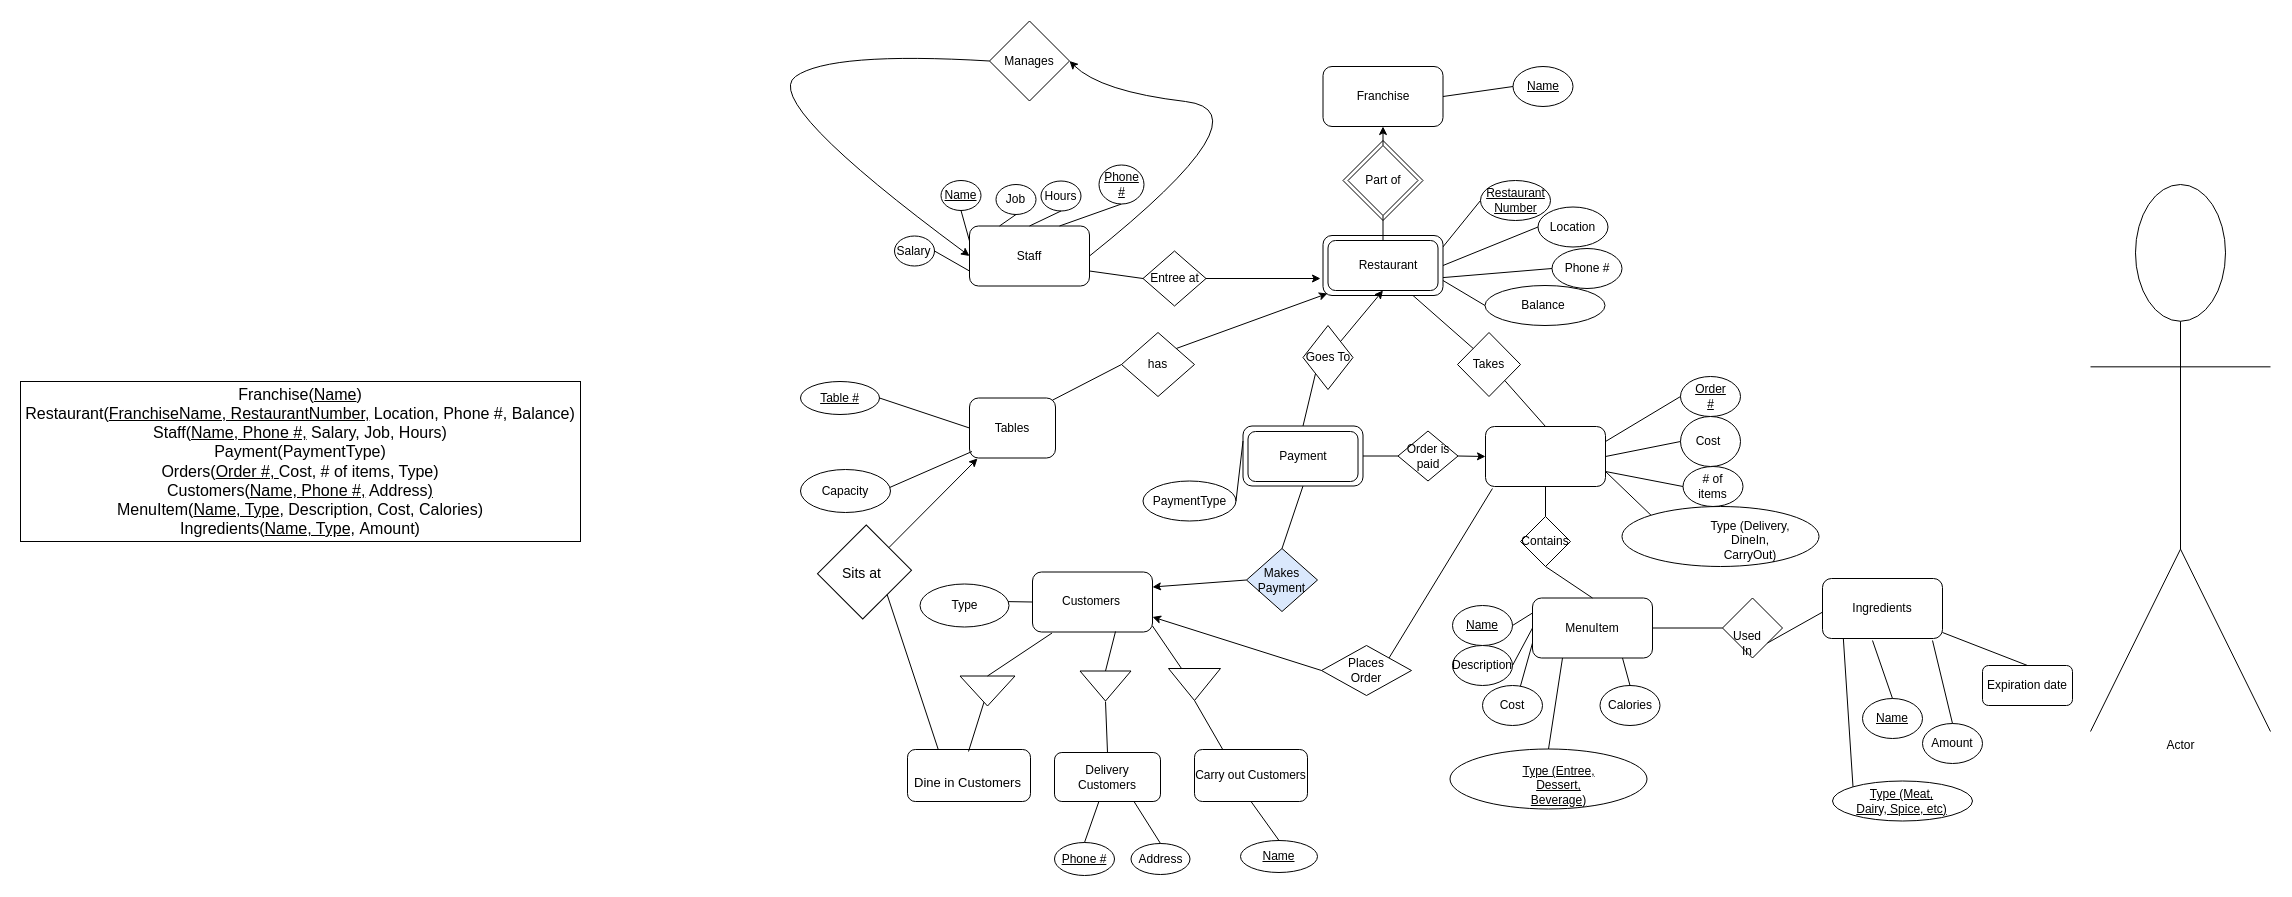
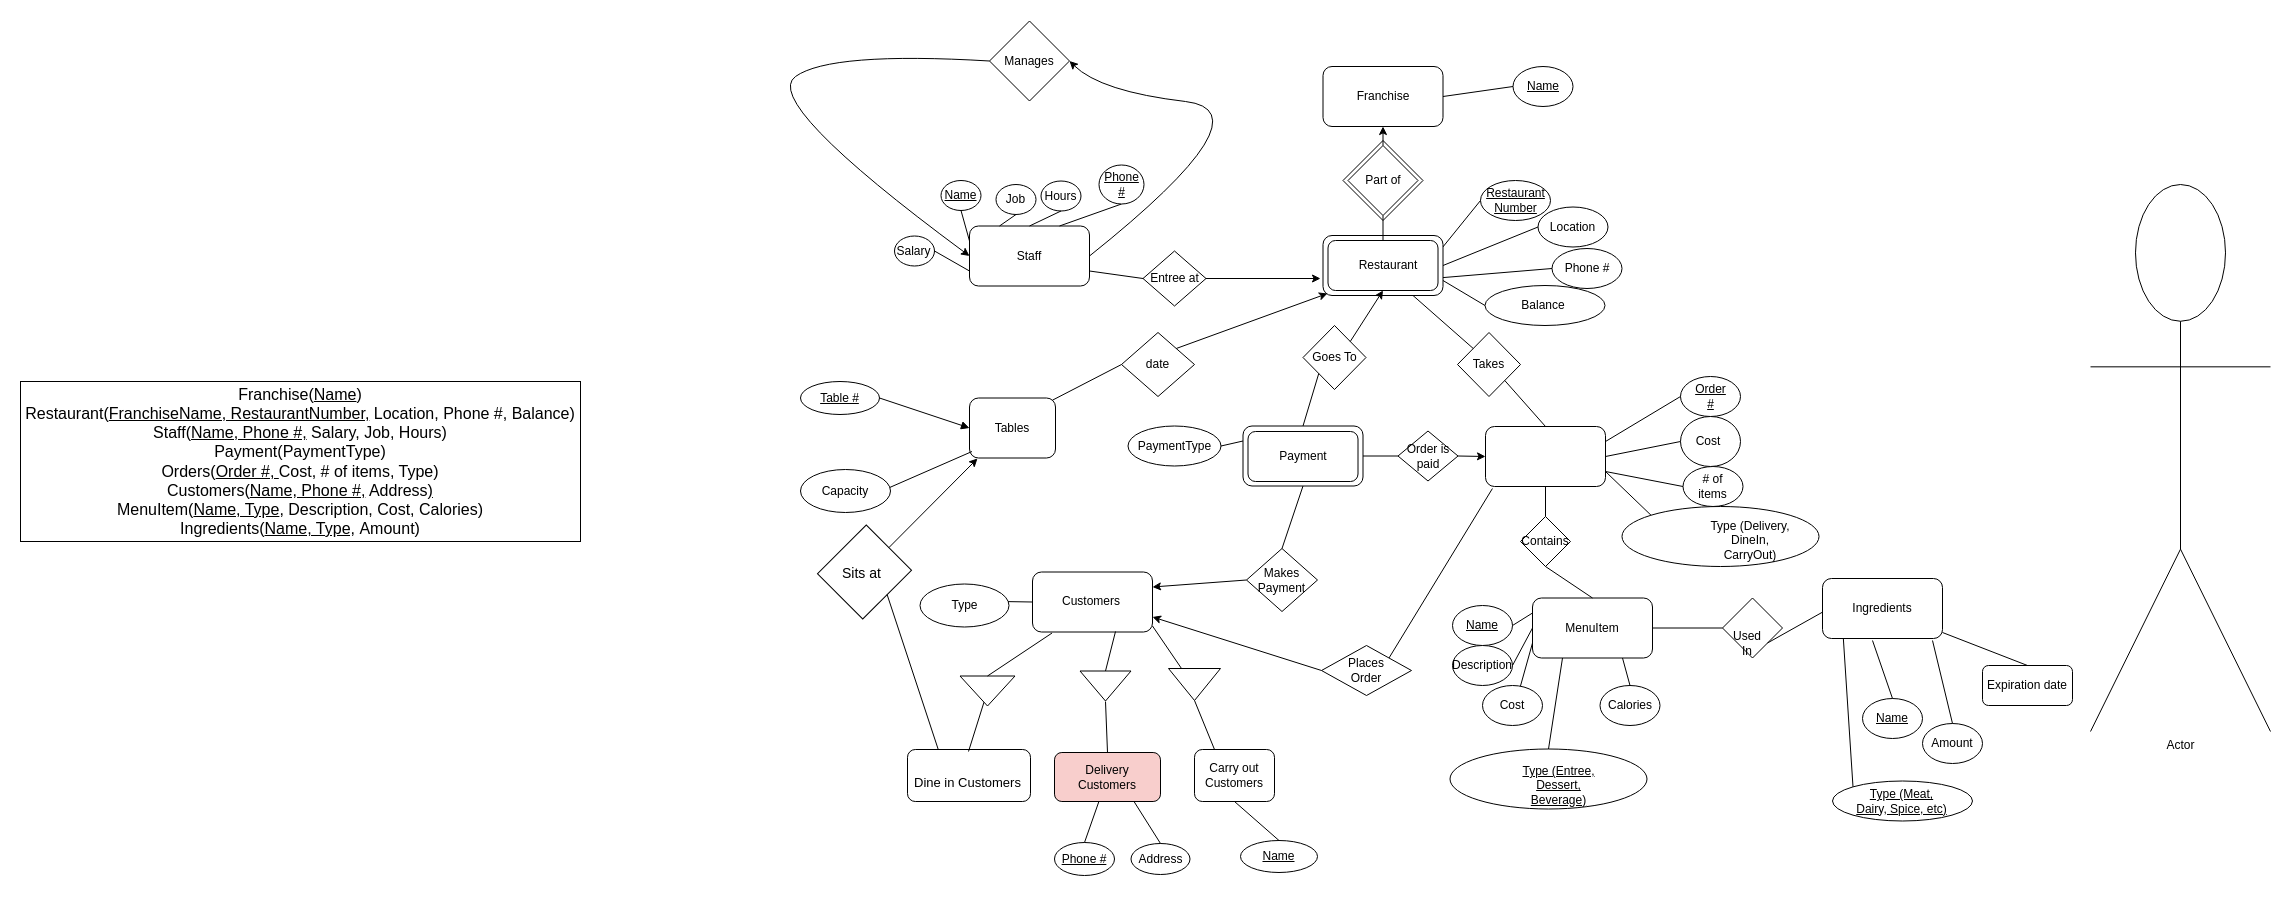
(1328, 358) -> (1335, 358)
(1158, 365) -> (1158, 365)
(964, 426) -> (960, 425)
(1190, 501) -> (1175, 446)
(1282, 580) -> (1282, 580)
(1251, 776) -> (1235, 776)
(1108, 777) -> (1108, 777)
